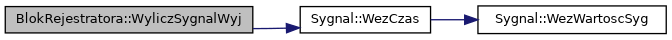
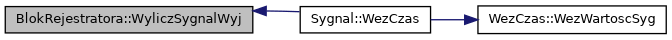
(572, 20) -> (572, 20)
(270, 28) -> (283, 11)
